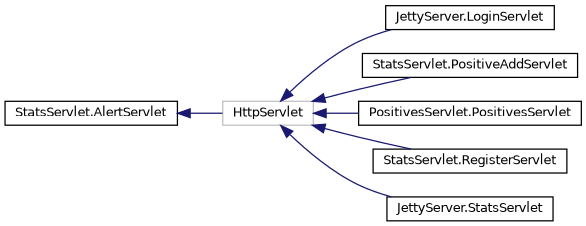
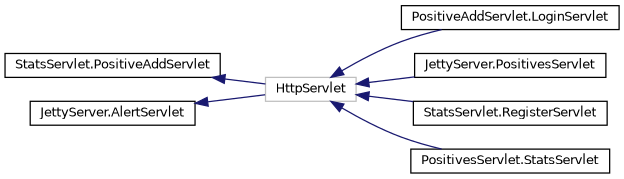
(470, 18) -> (510, 18)
(368, 87) -> (245, 81)
(91, 113) -> (113, 113)
(470, 113) -> (510, 65)
(470, 209) -> (510, 161)
